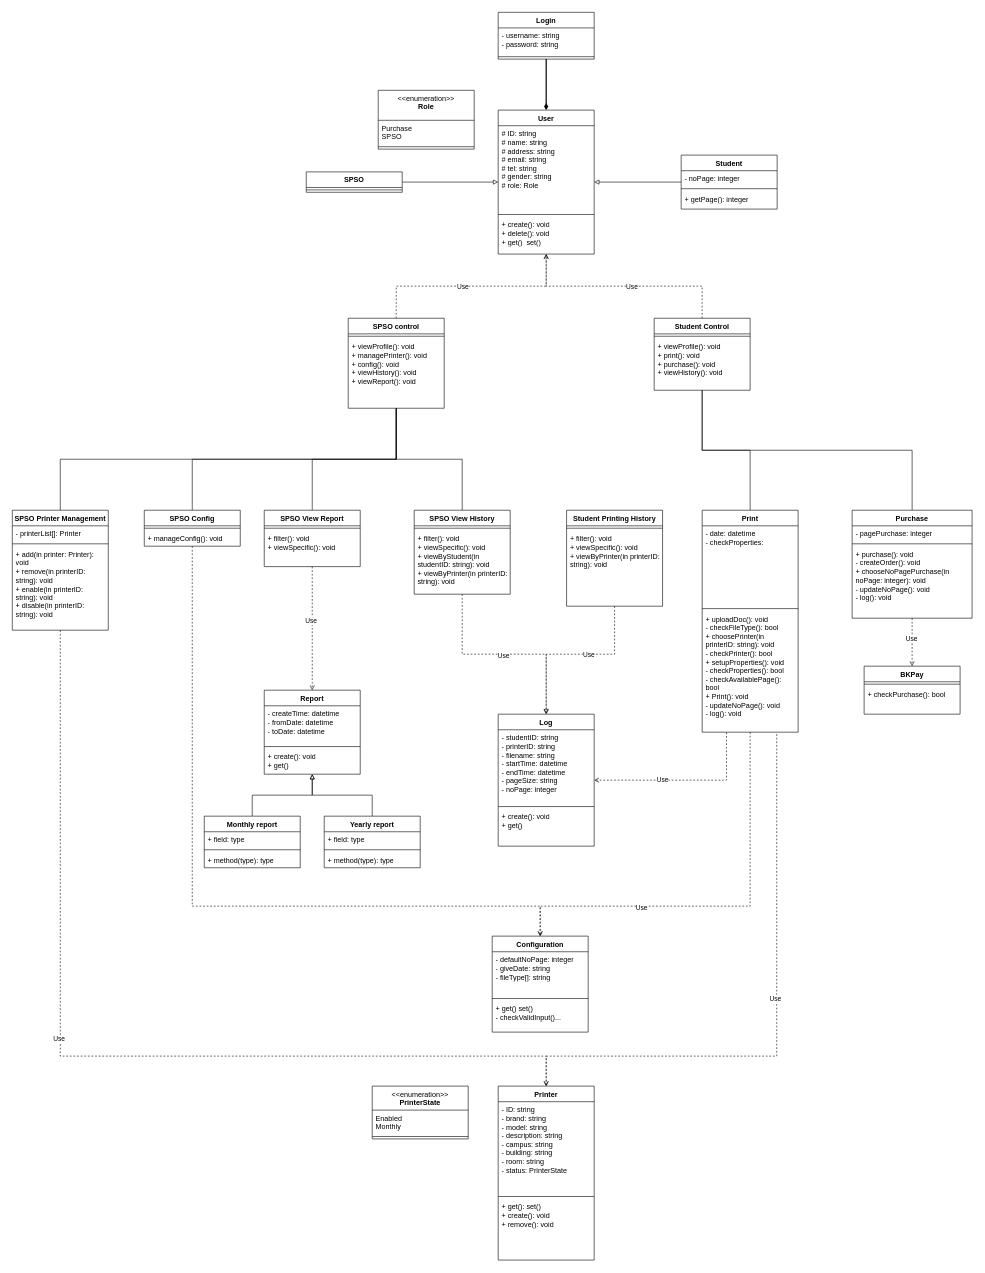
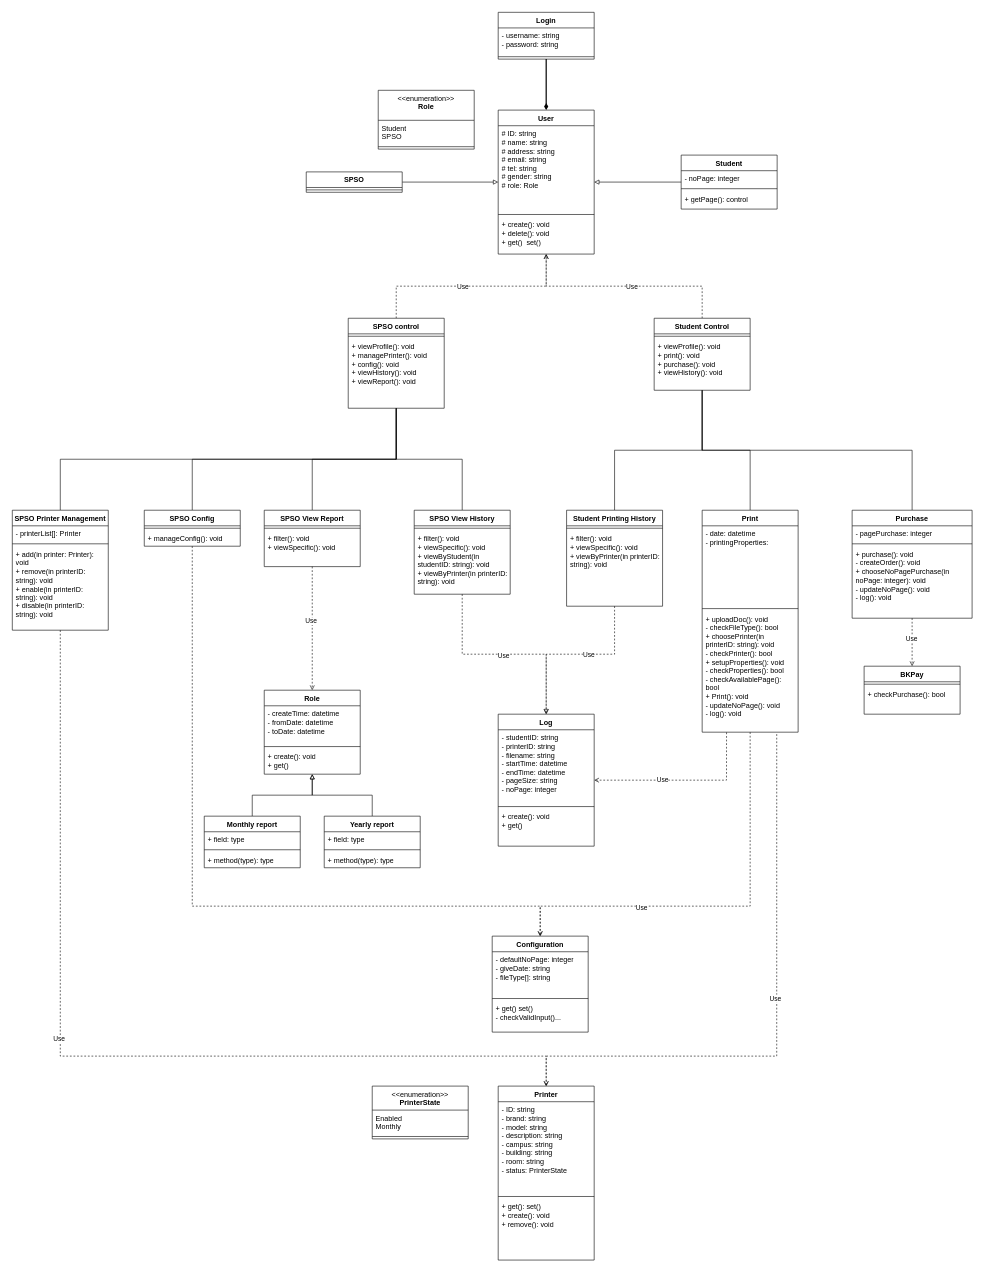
(398, 133) -> (396, 133)
(721, 200) -> (721, 200)
none -> (627, 450)
(739, 539) -> (744, 539)
(312, 699) -> (312, 699)
